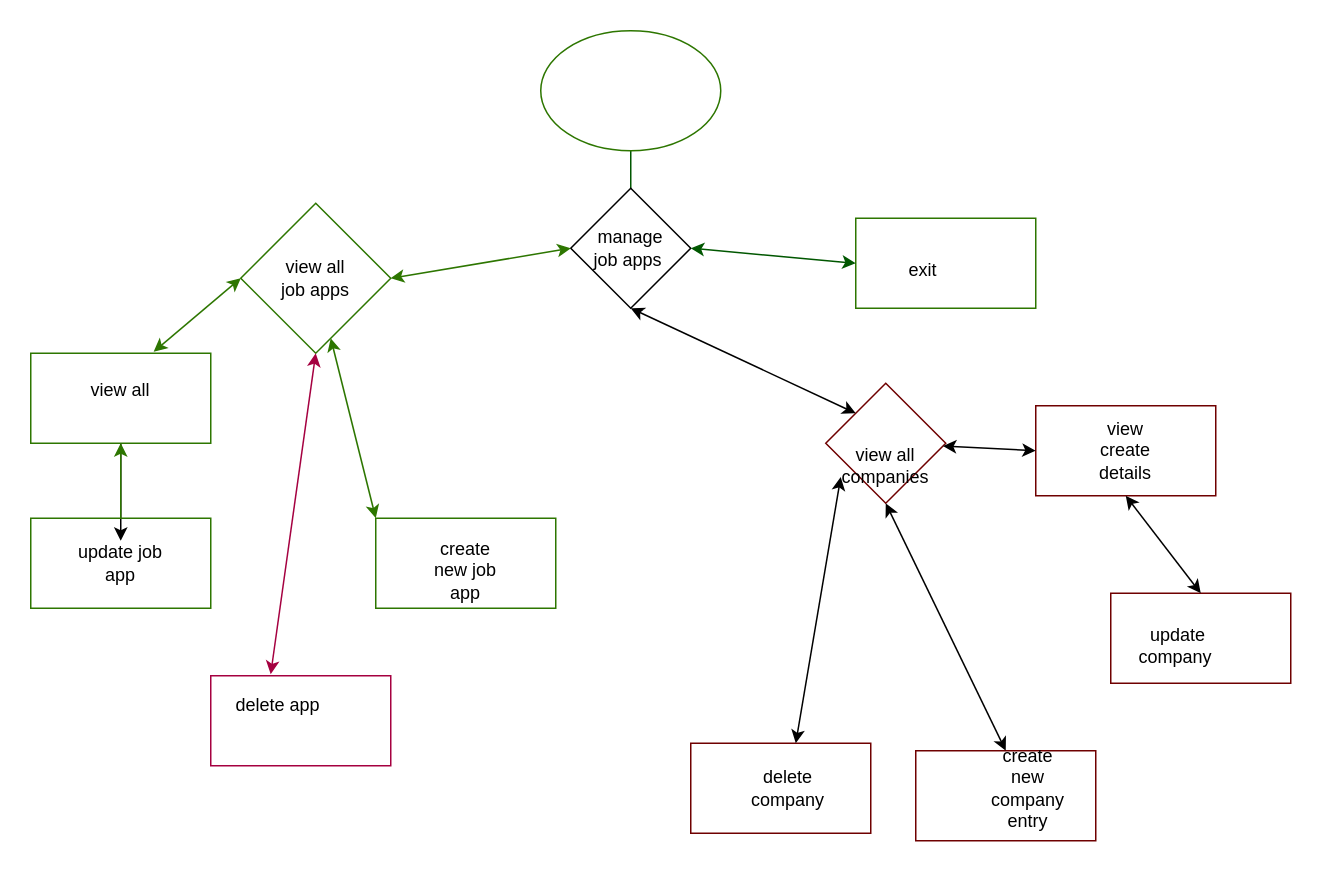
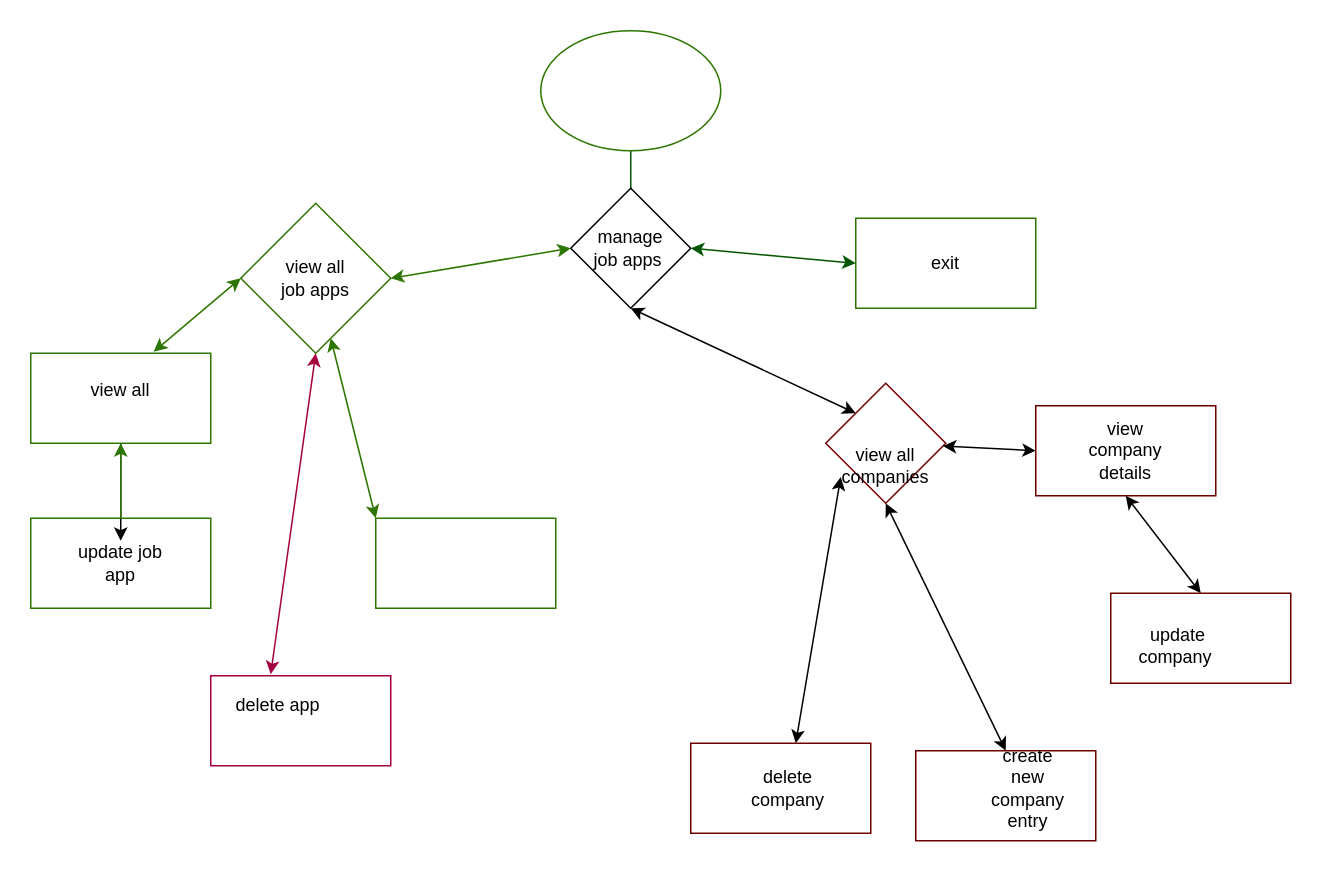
(923, 271) -> (946, 263)
(1126, 451) -> (1126, 451)
(466, 571) -> none
